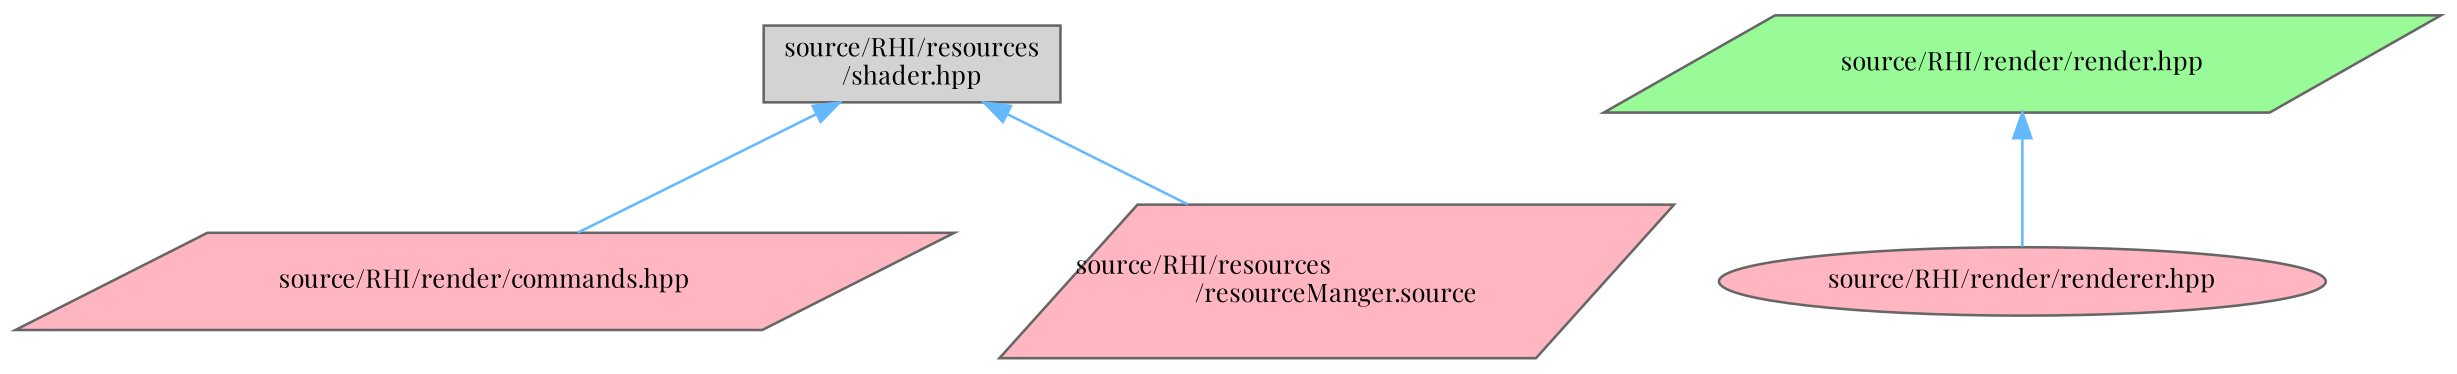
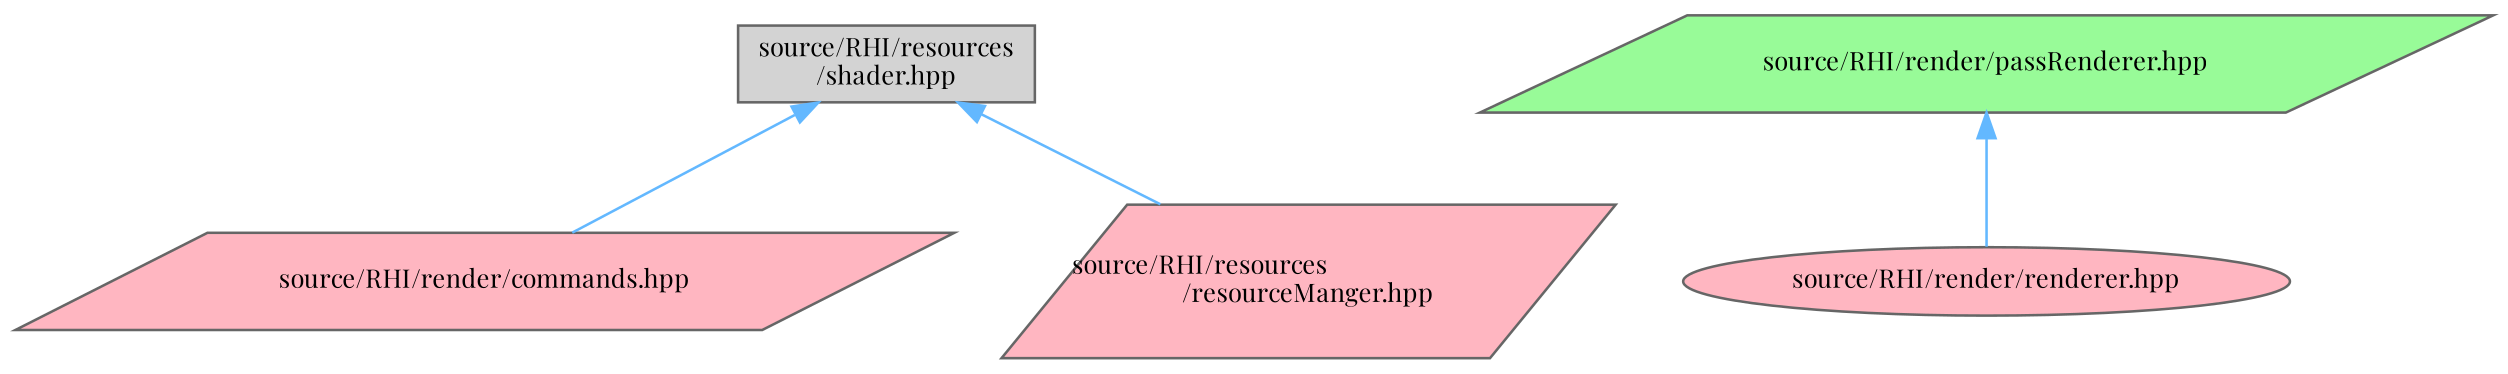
(2022, 64) -> (1987, 64)
(1337, 281) -> (1309, 281)
